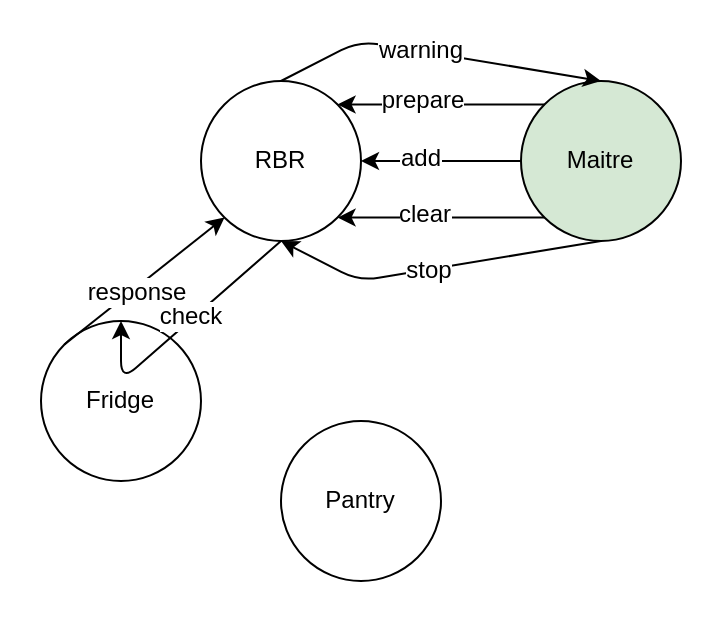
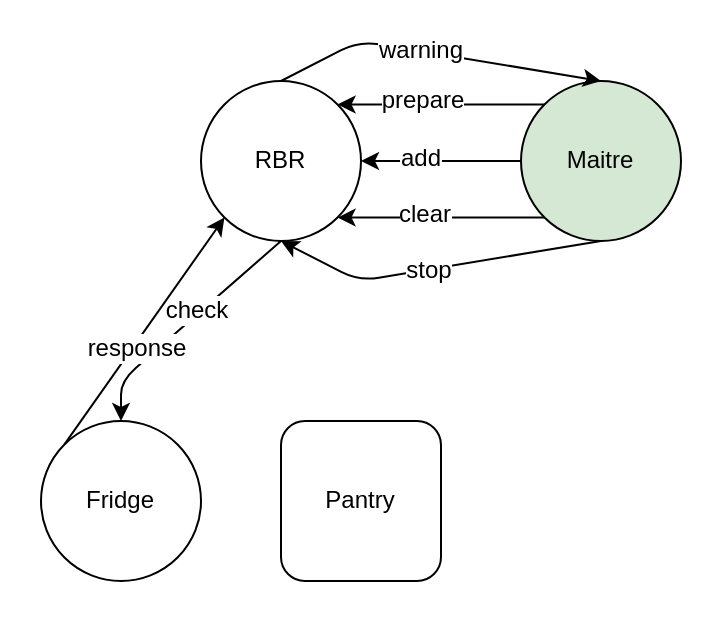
(121, 401) -> (121, 501)
(361, 501) -> (361, 501)
